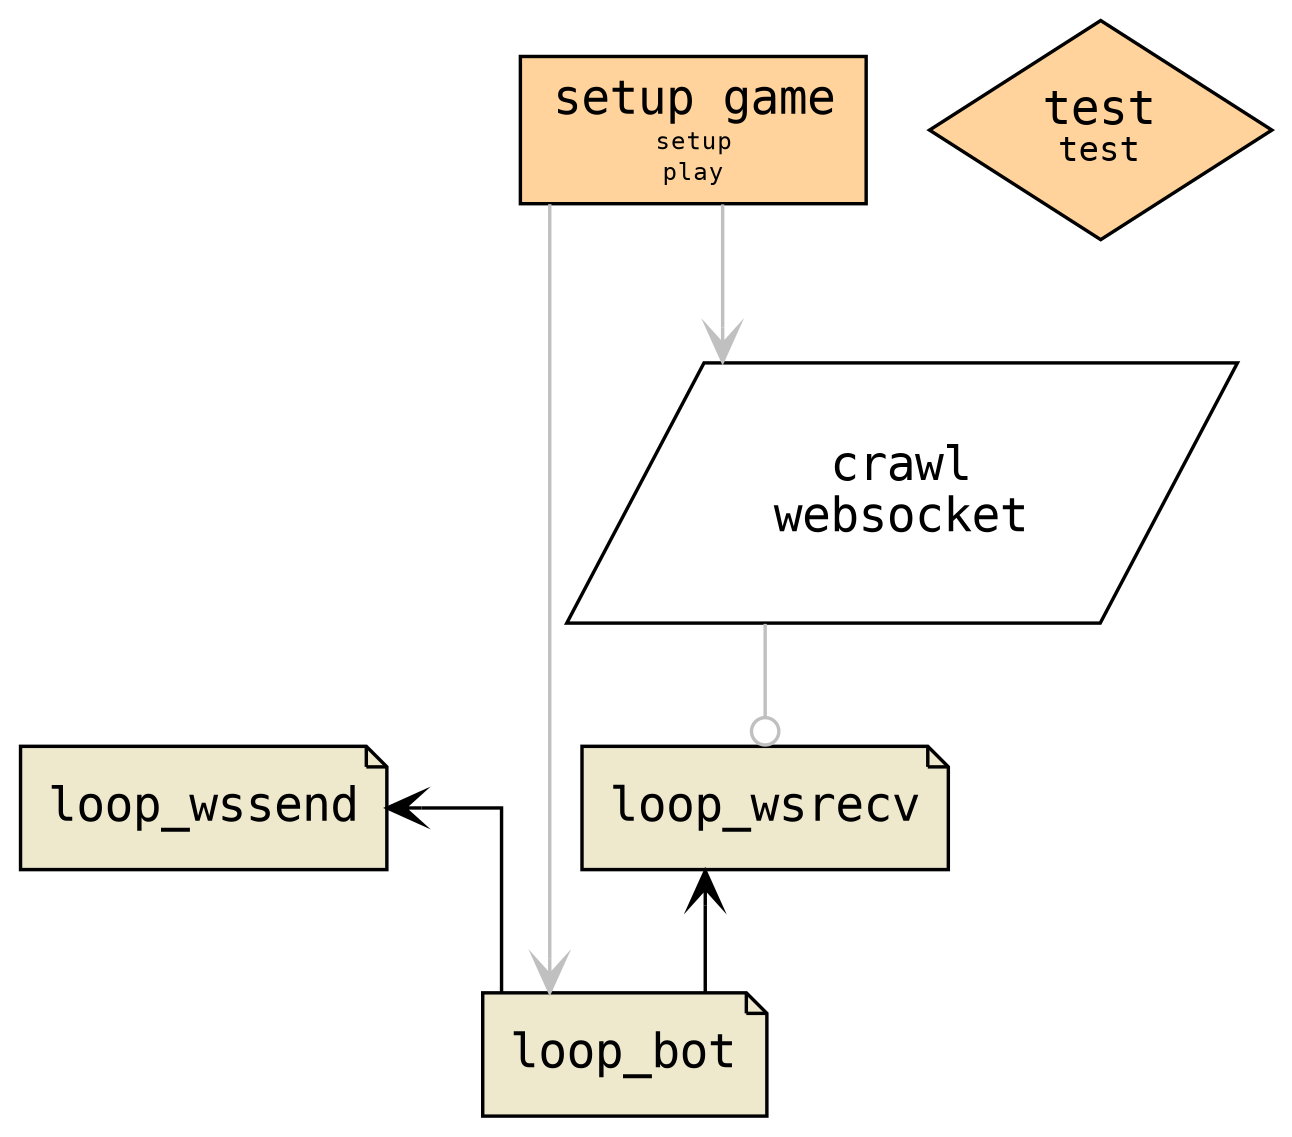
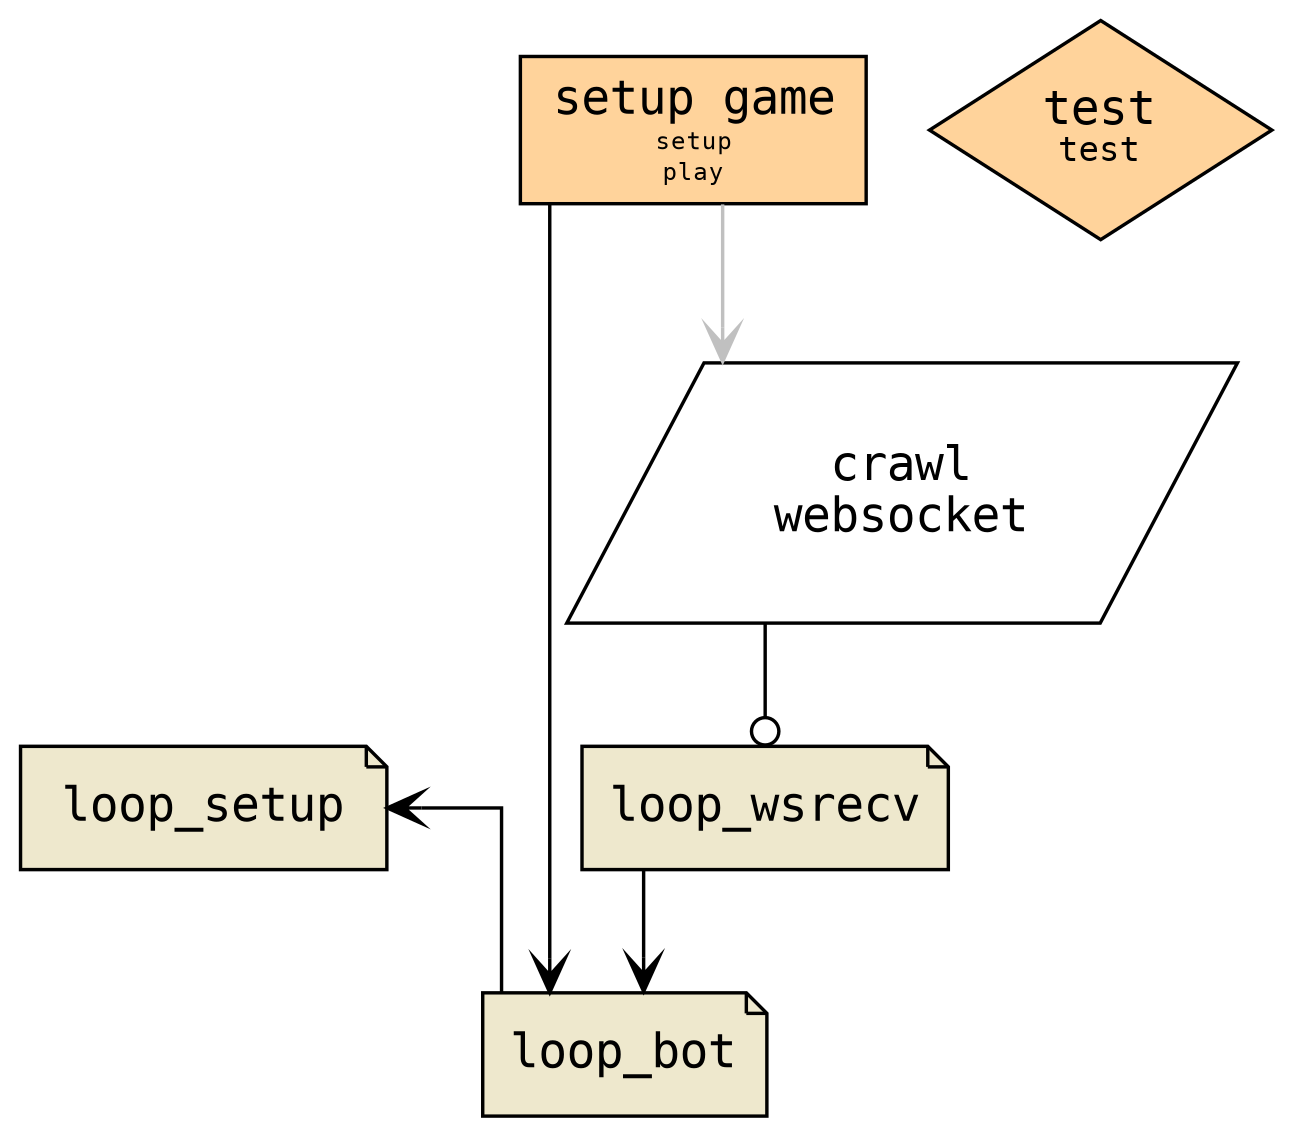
(550, 581) -> (550, 581)
(765, 671) -> (765, 671)
(204, 808) -> (204, 808)
(705, 949) -> (644, 914)
